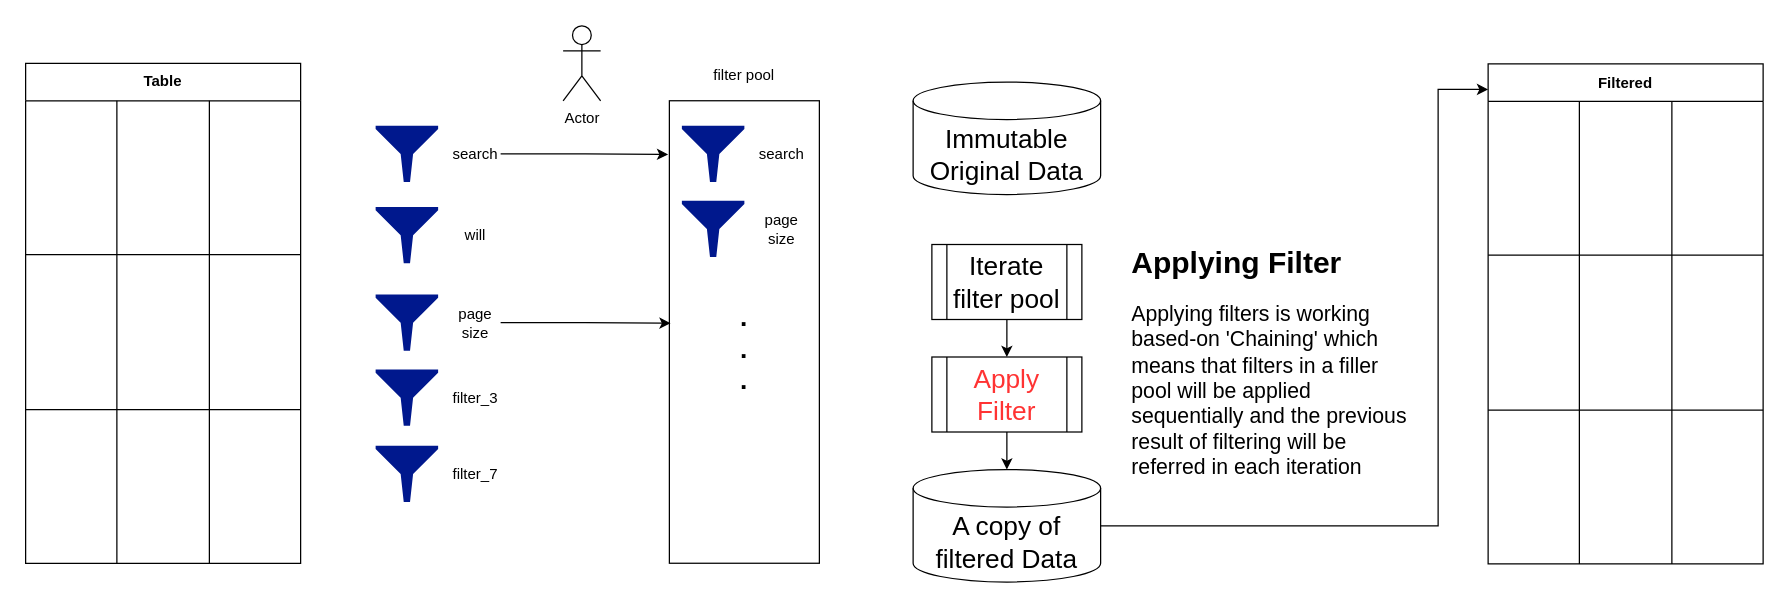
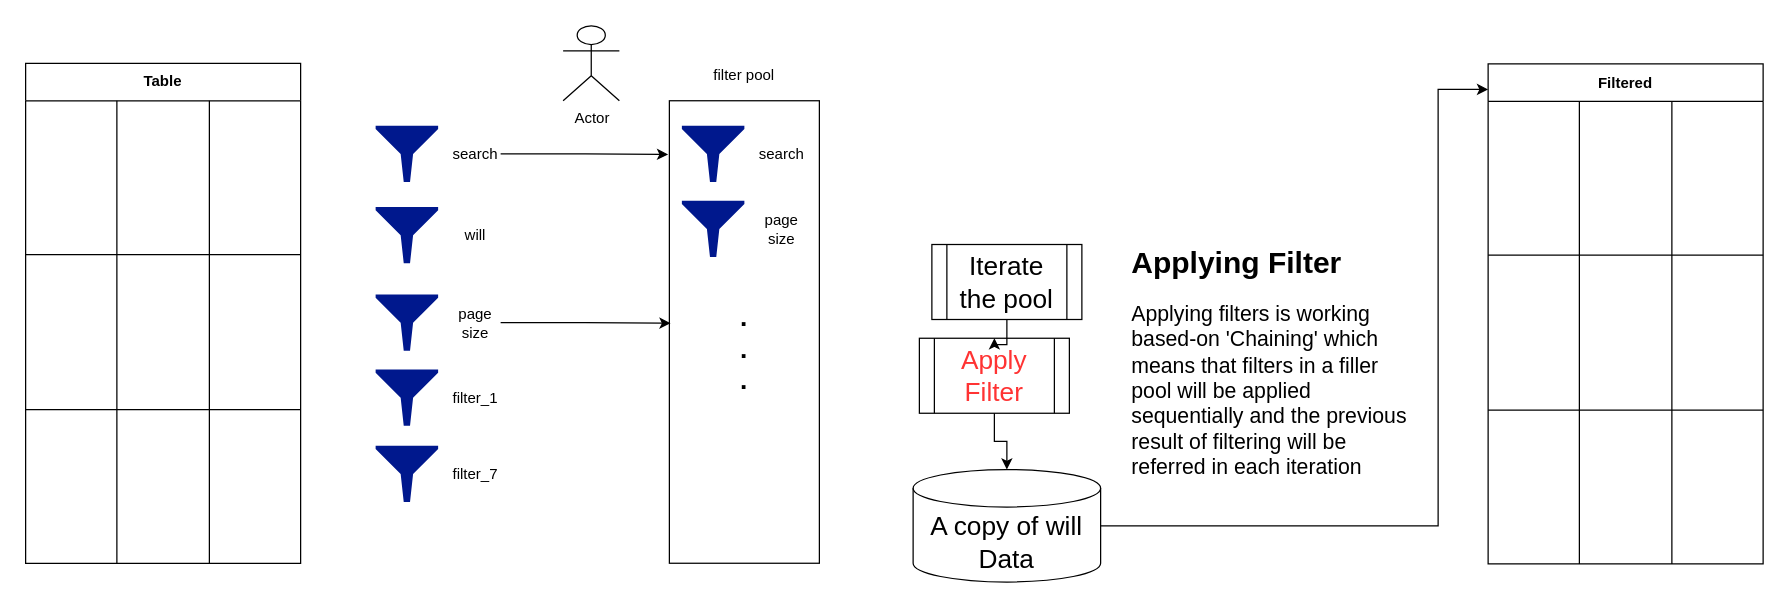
(582, 63) -> (591, 63)
(1007, 138) -> none
(1007, 282) -> (1007, 282)
(1007, 394) -> (994, 376)
(476, 398) -> (476, 398)
(1007, 542) -> (1007, 542)
